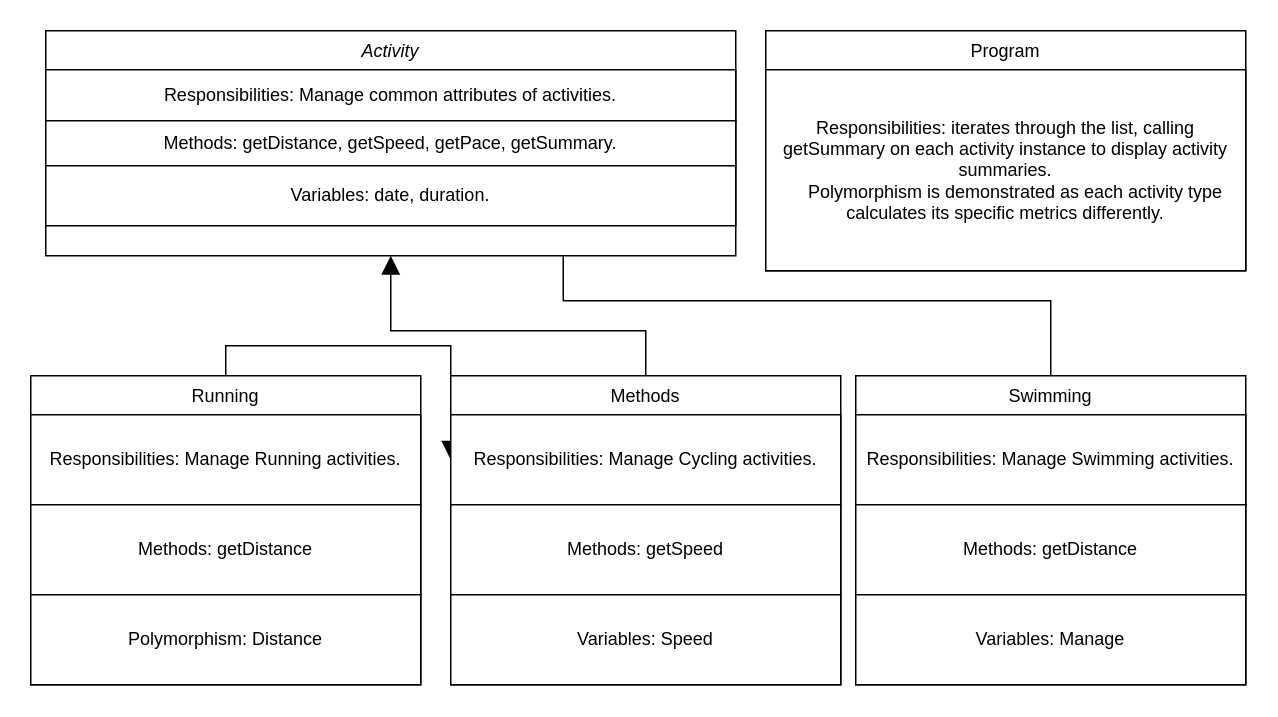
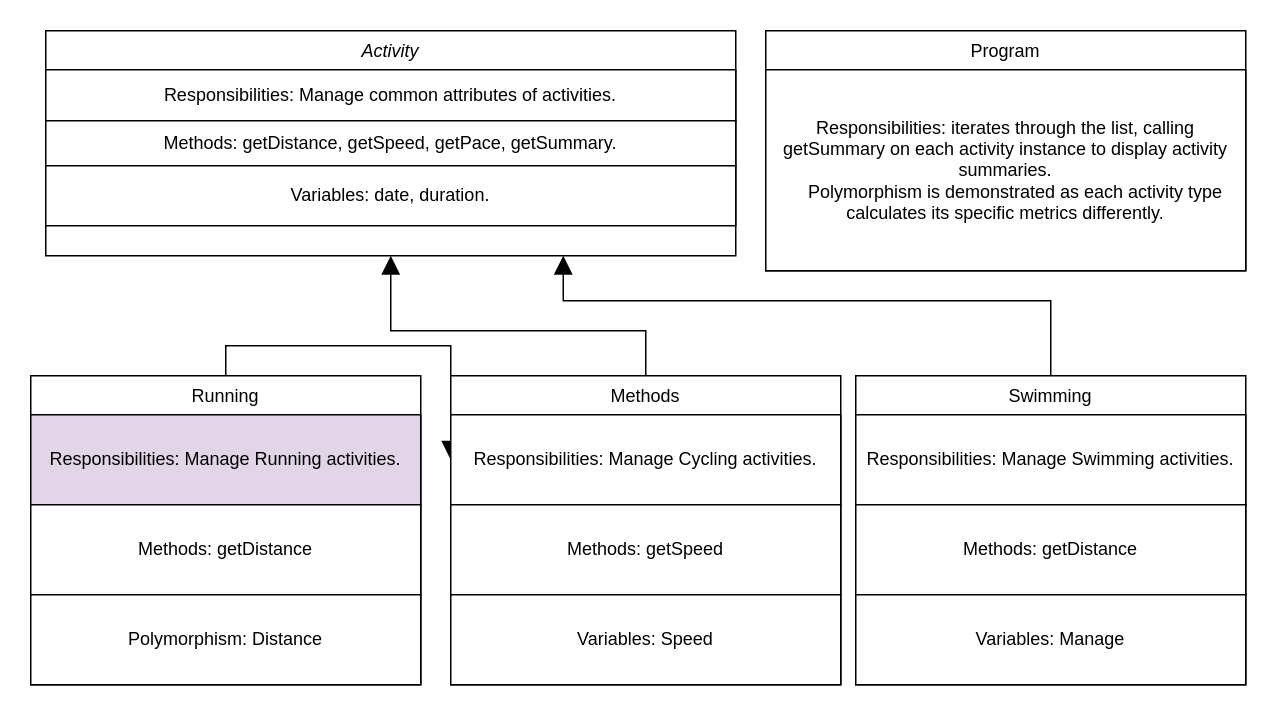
(563, 267) -> (563, 275)
(226, 460) -> (226, 460)
